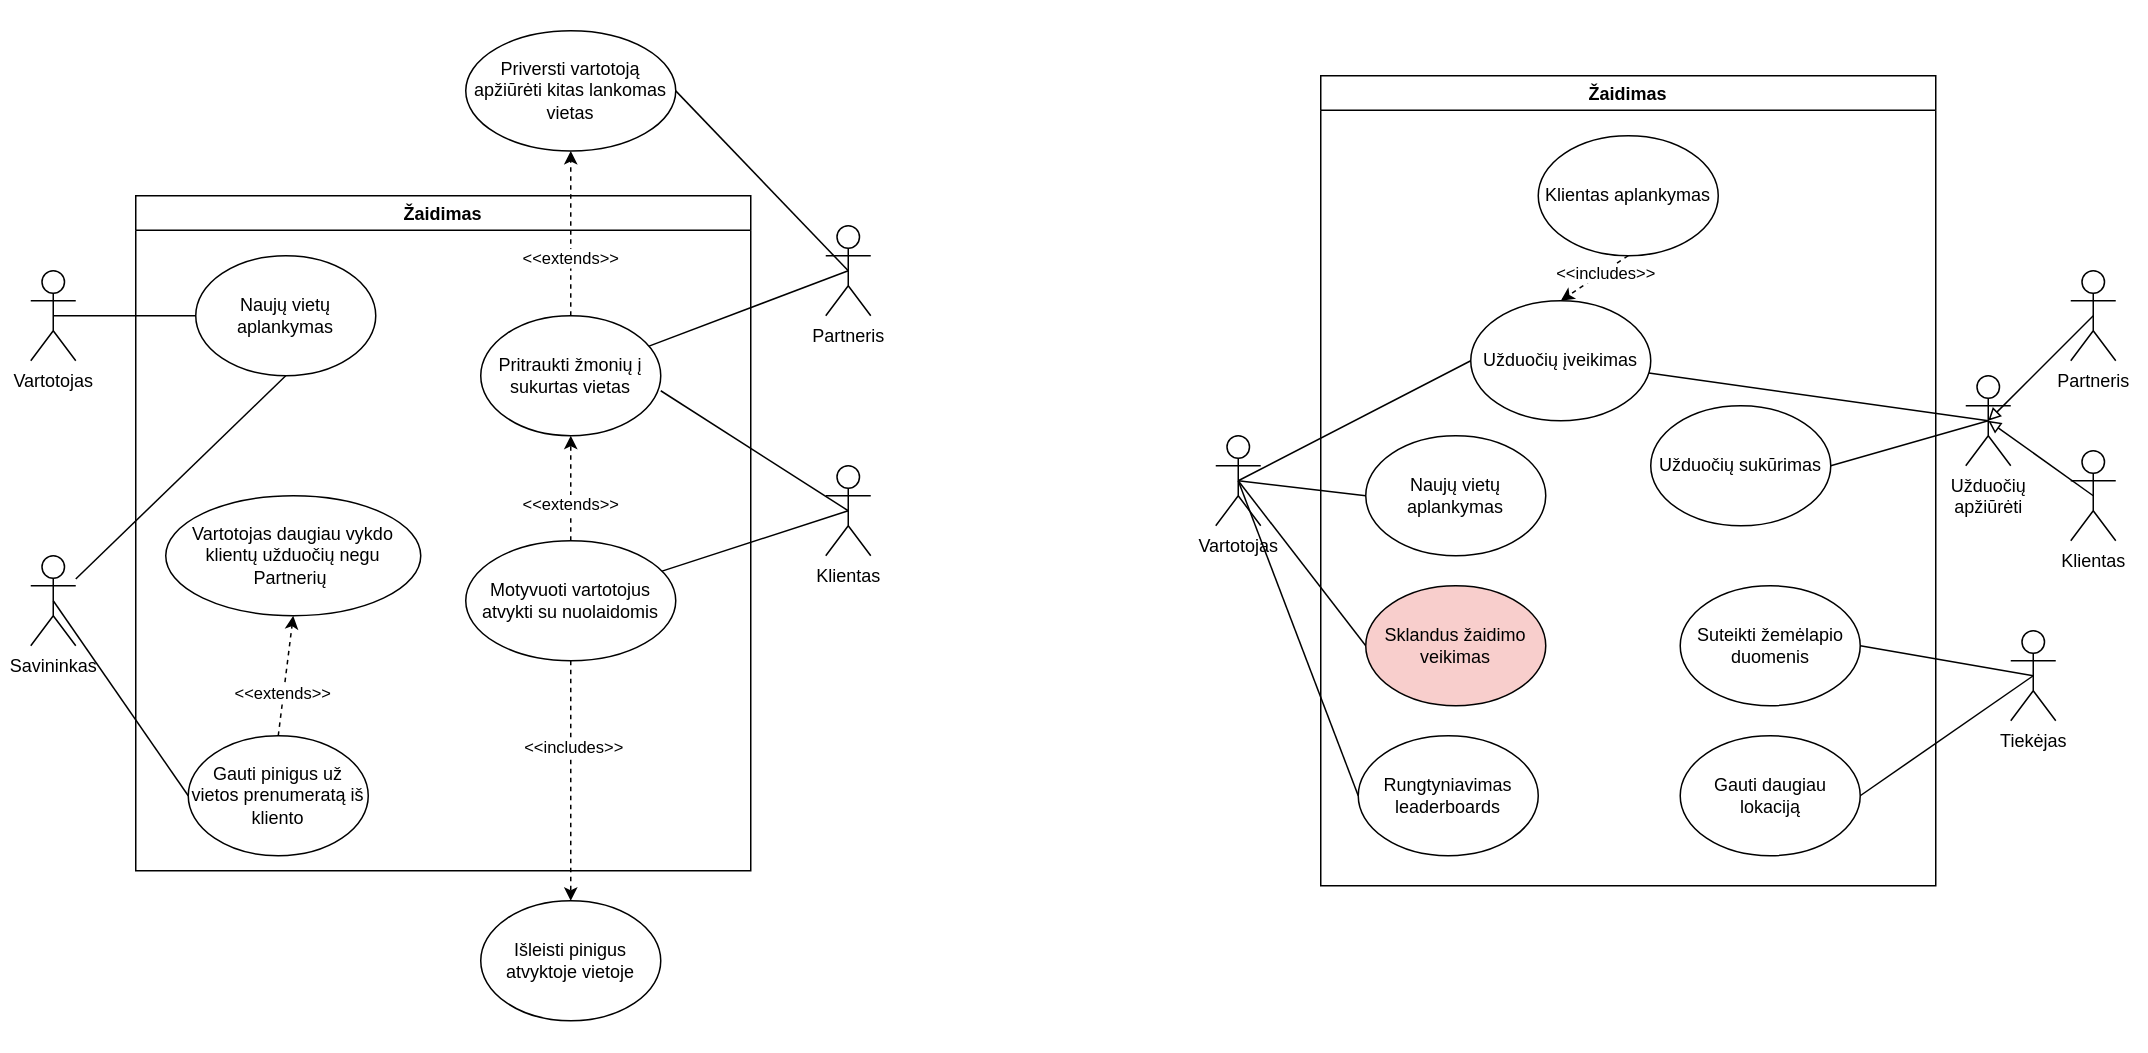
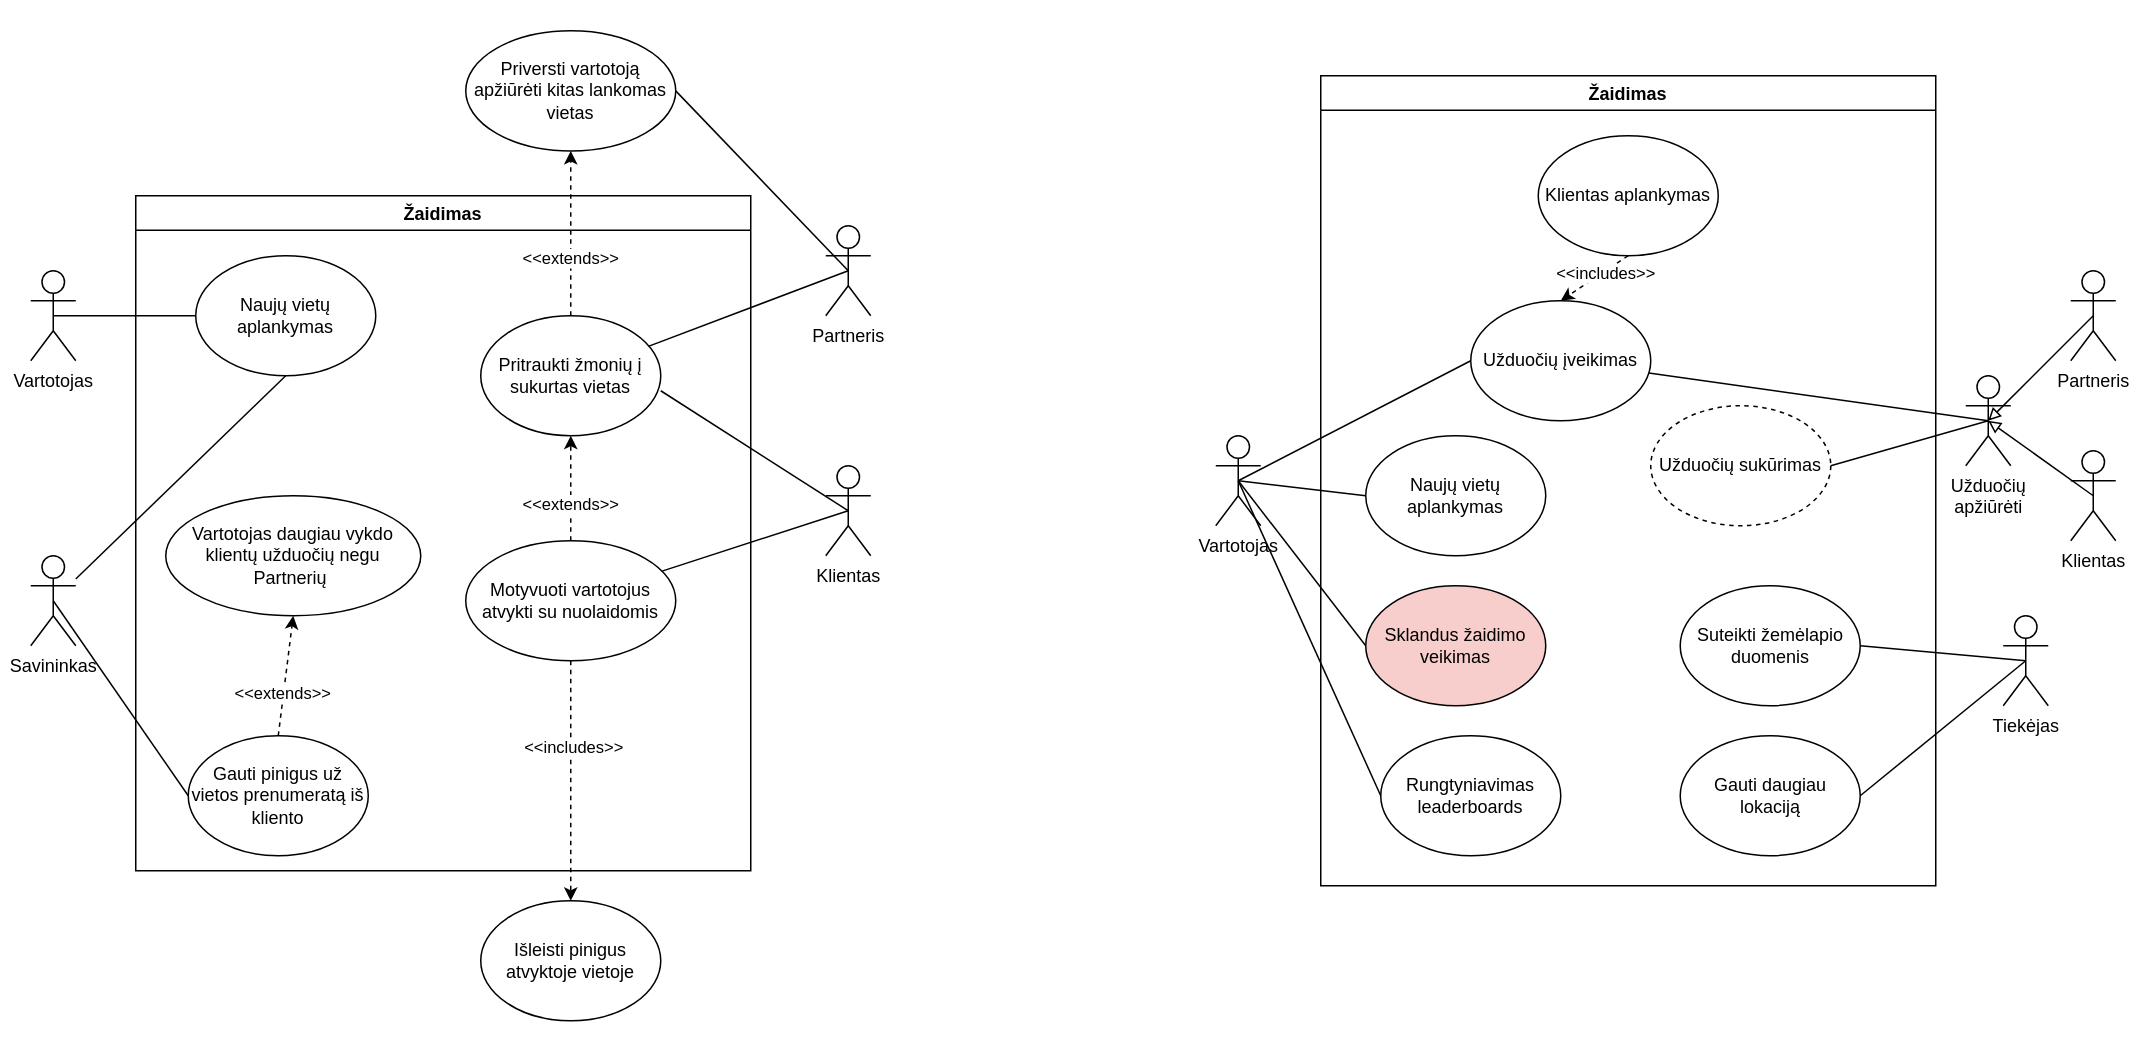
(1741, 466) -> (1741, 466)
(2033, 676) -> (2026, 661)
(1448, 796) -> (1471, 796)
